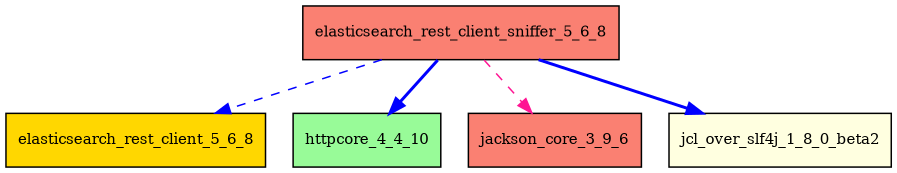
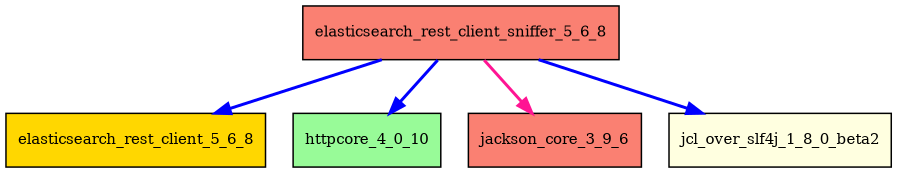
(503, 81) -> (503, 81)
(306, 84) -> (306, 84)
(367, 140) -> (367, 140)
